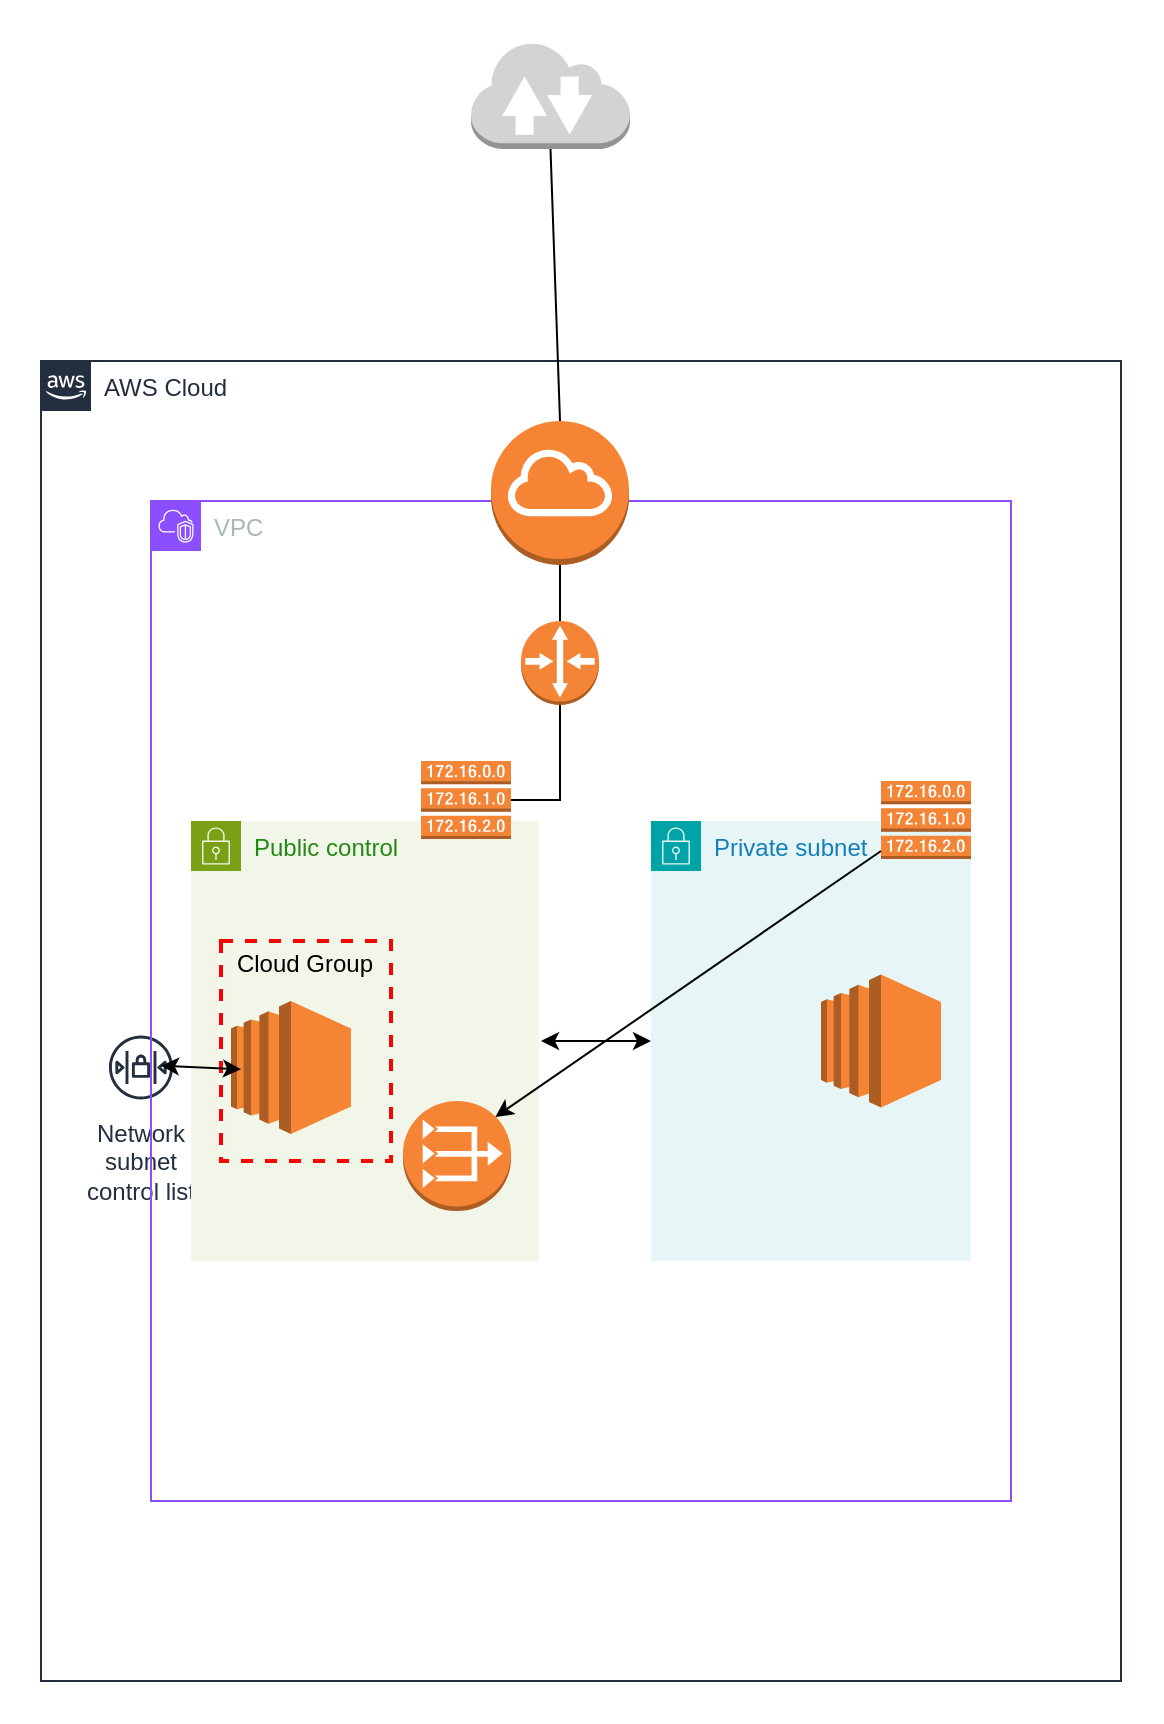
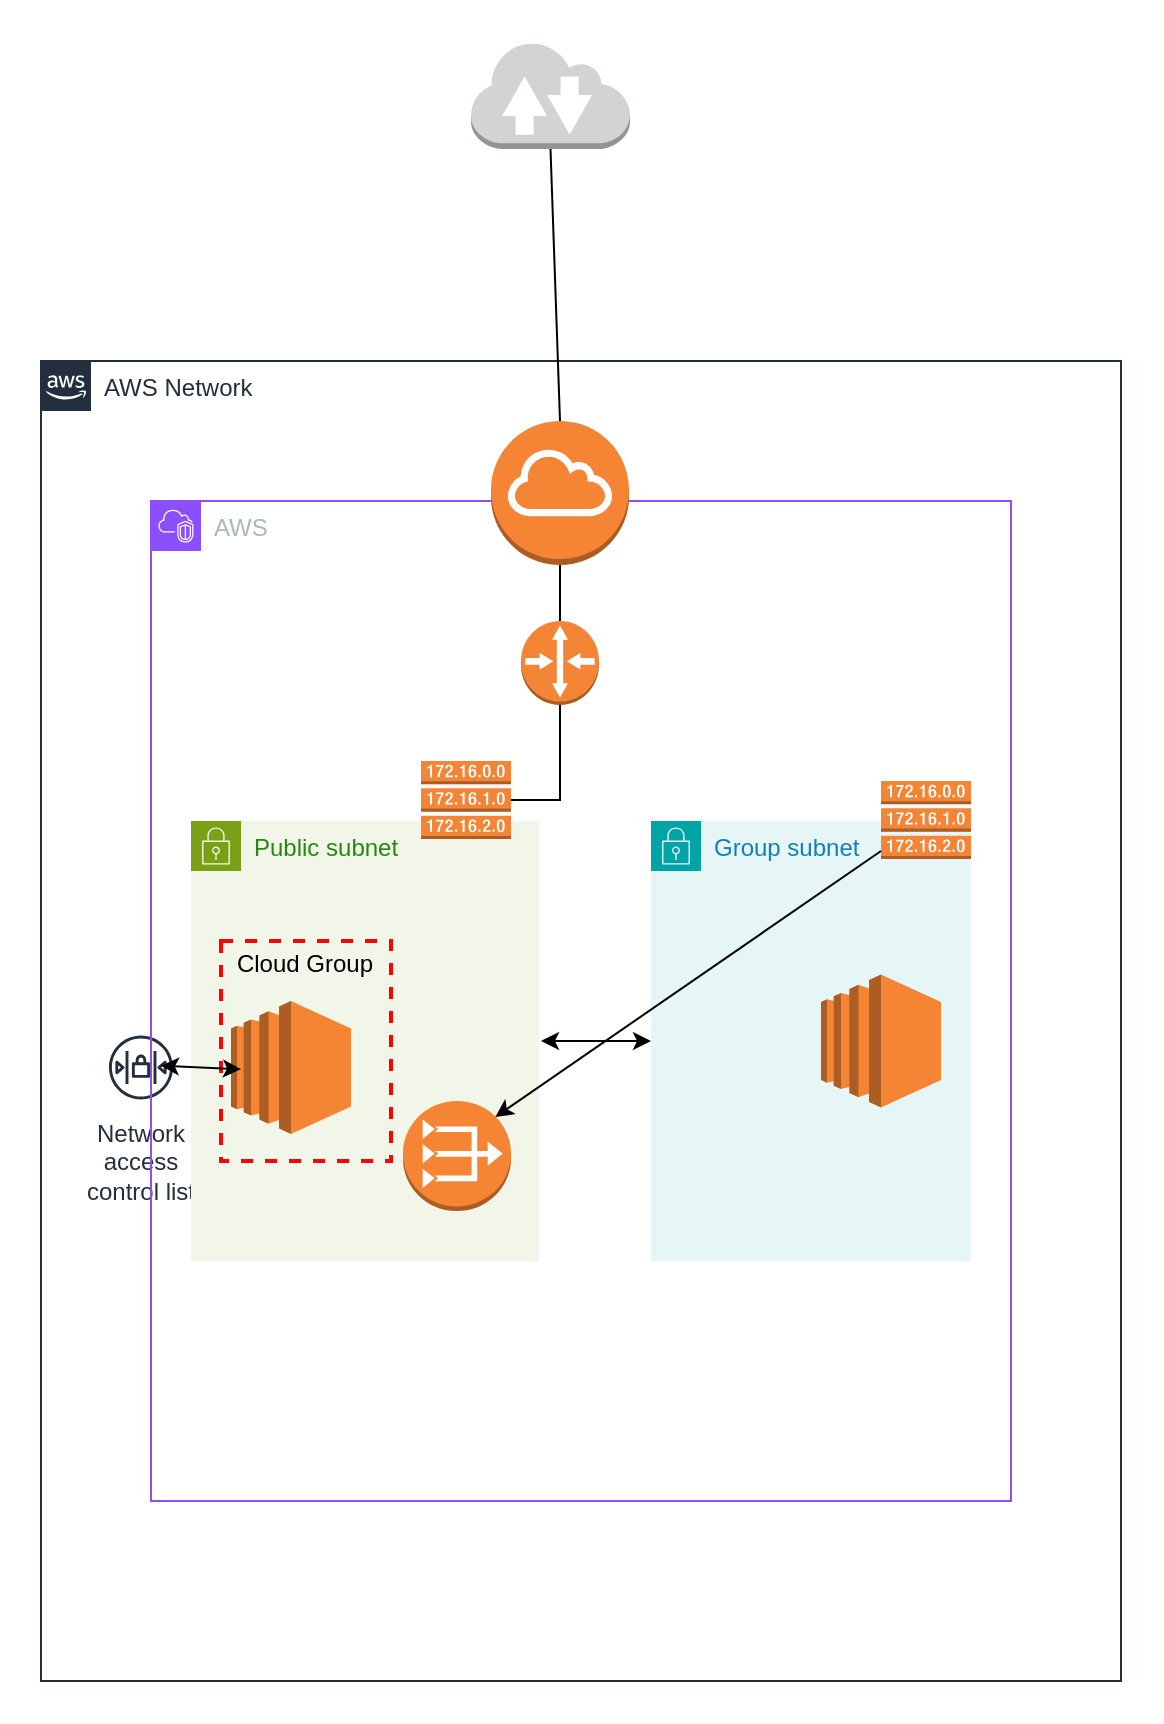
(159, 389) -> (176, 389)
(235, 529) -> (235, 529)
(337, 849) -> (333, 849)
(803, 849) -> (793, 849)
(142, 1164) -> (142, 1164)
